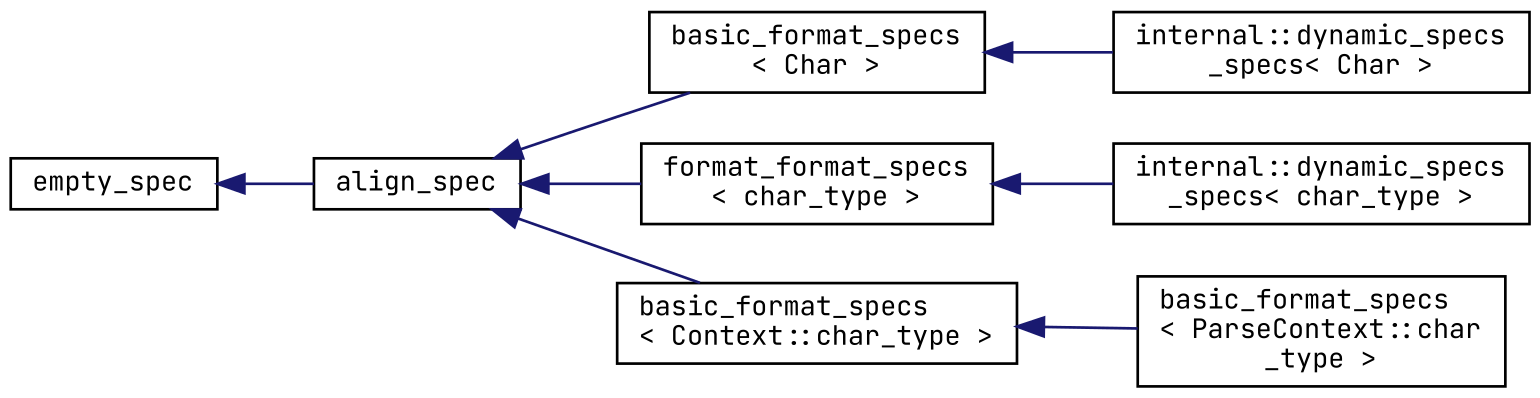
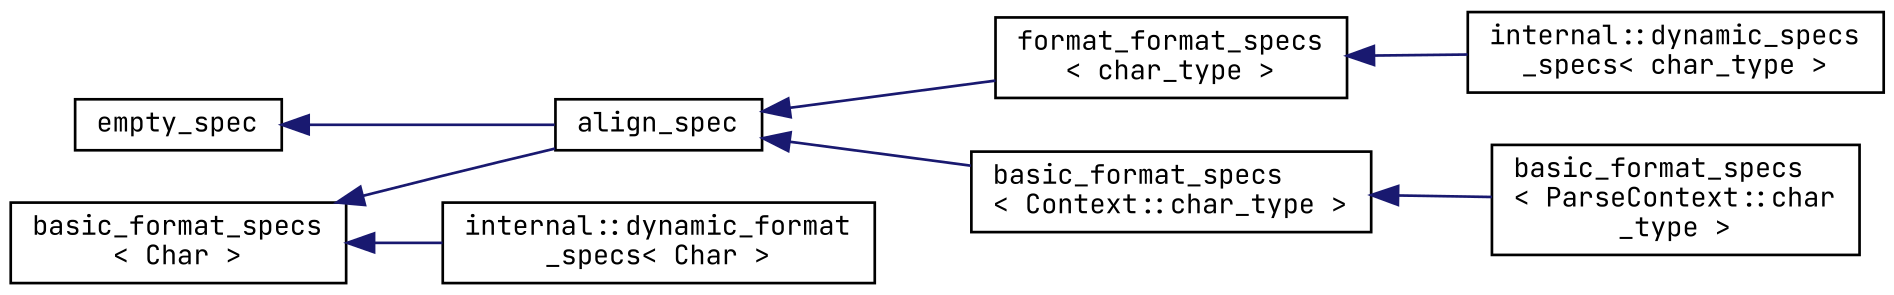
(1322, 52) -> (659, 243)
(605, 121) -> (459, 172)
